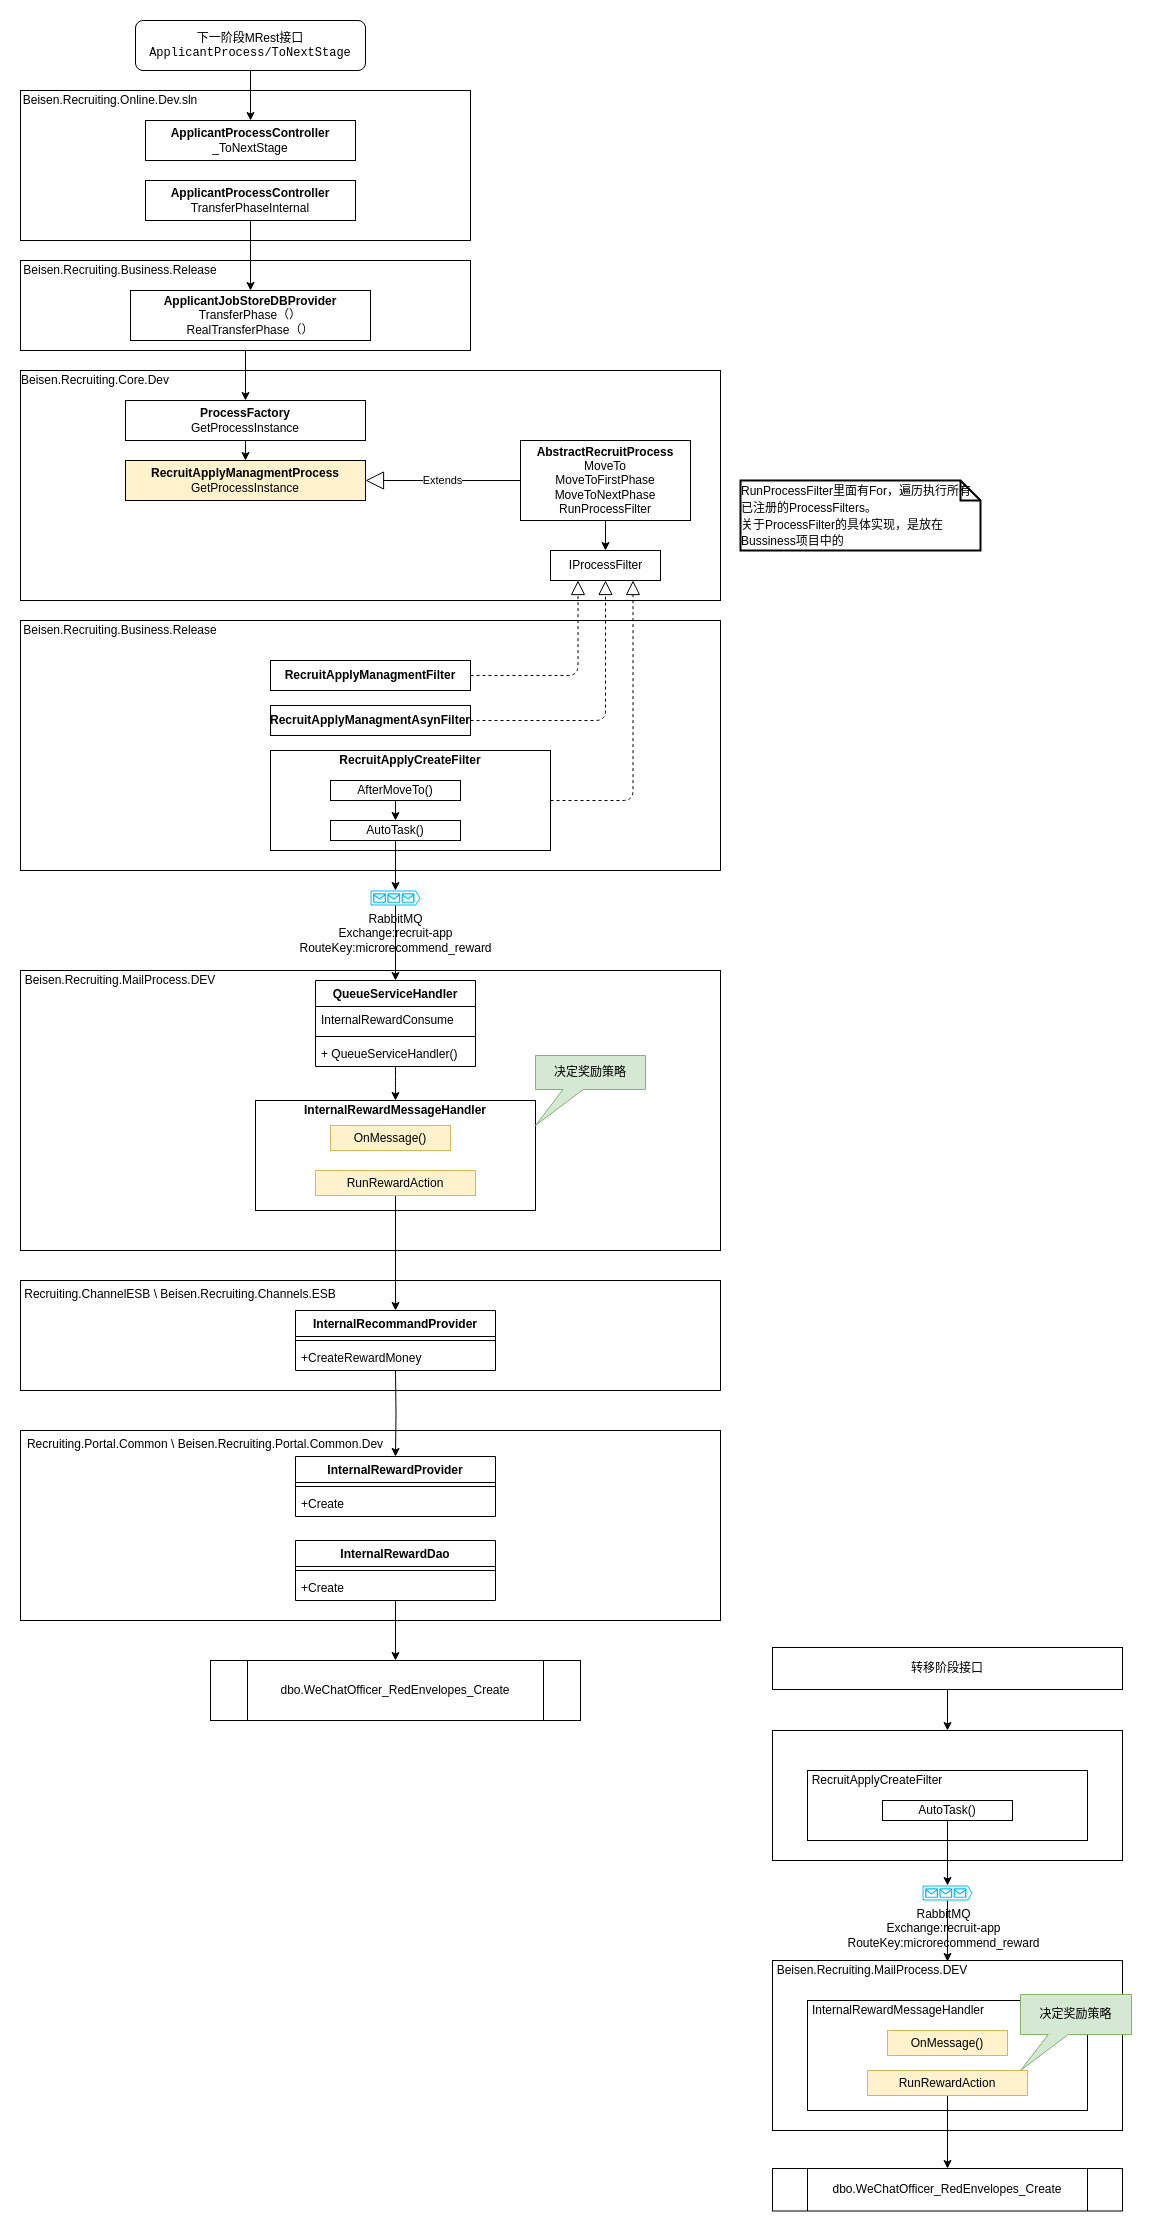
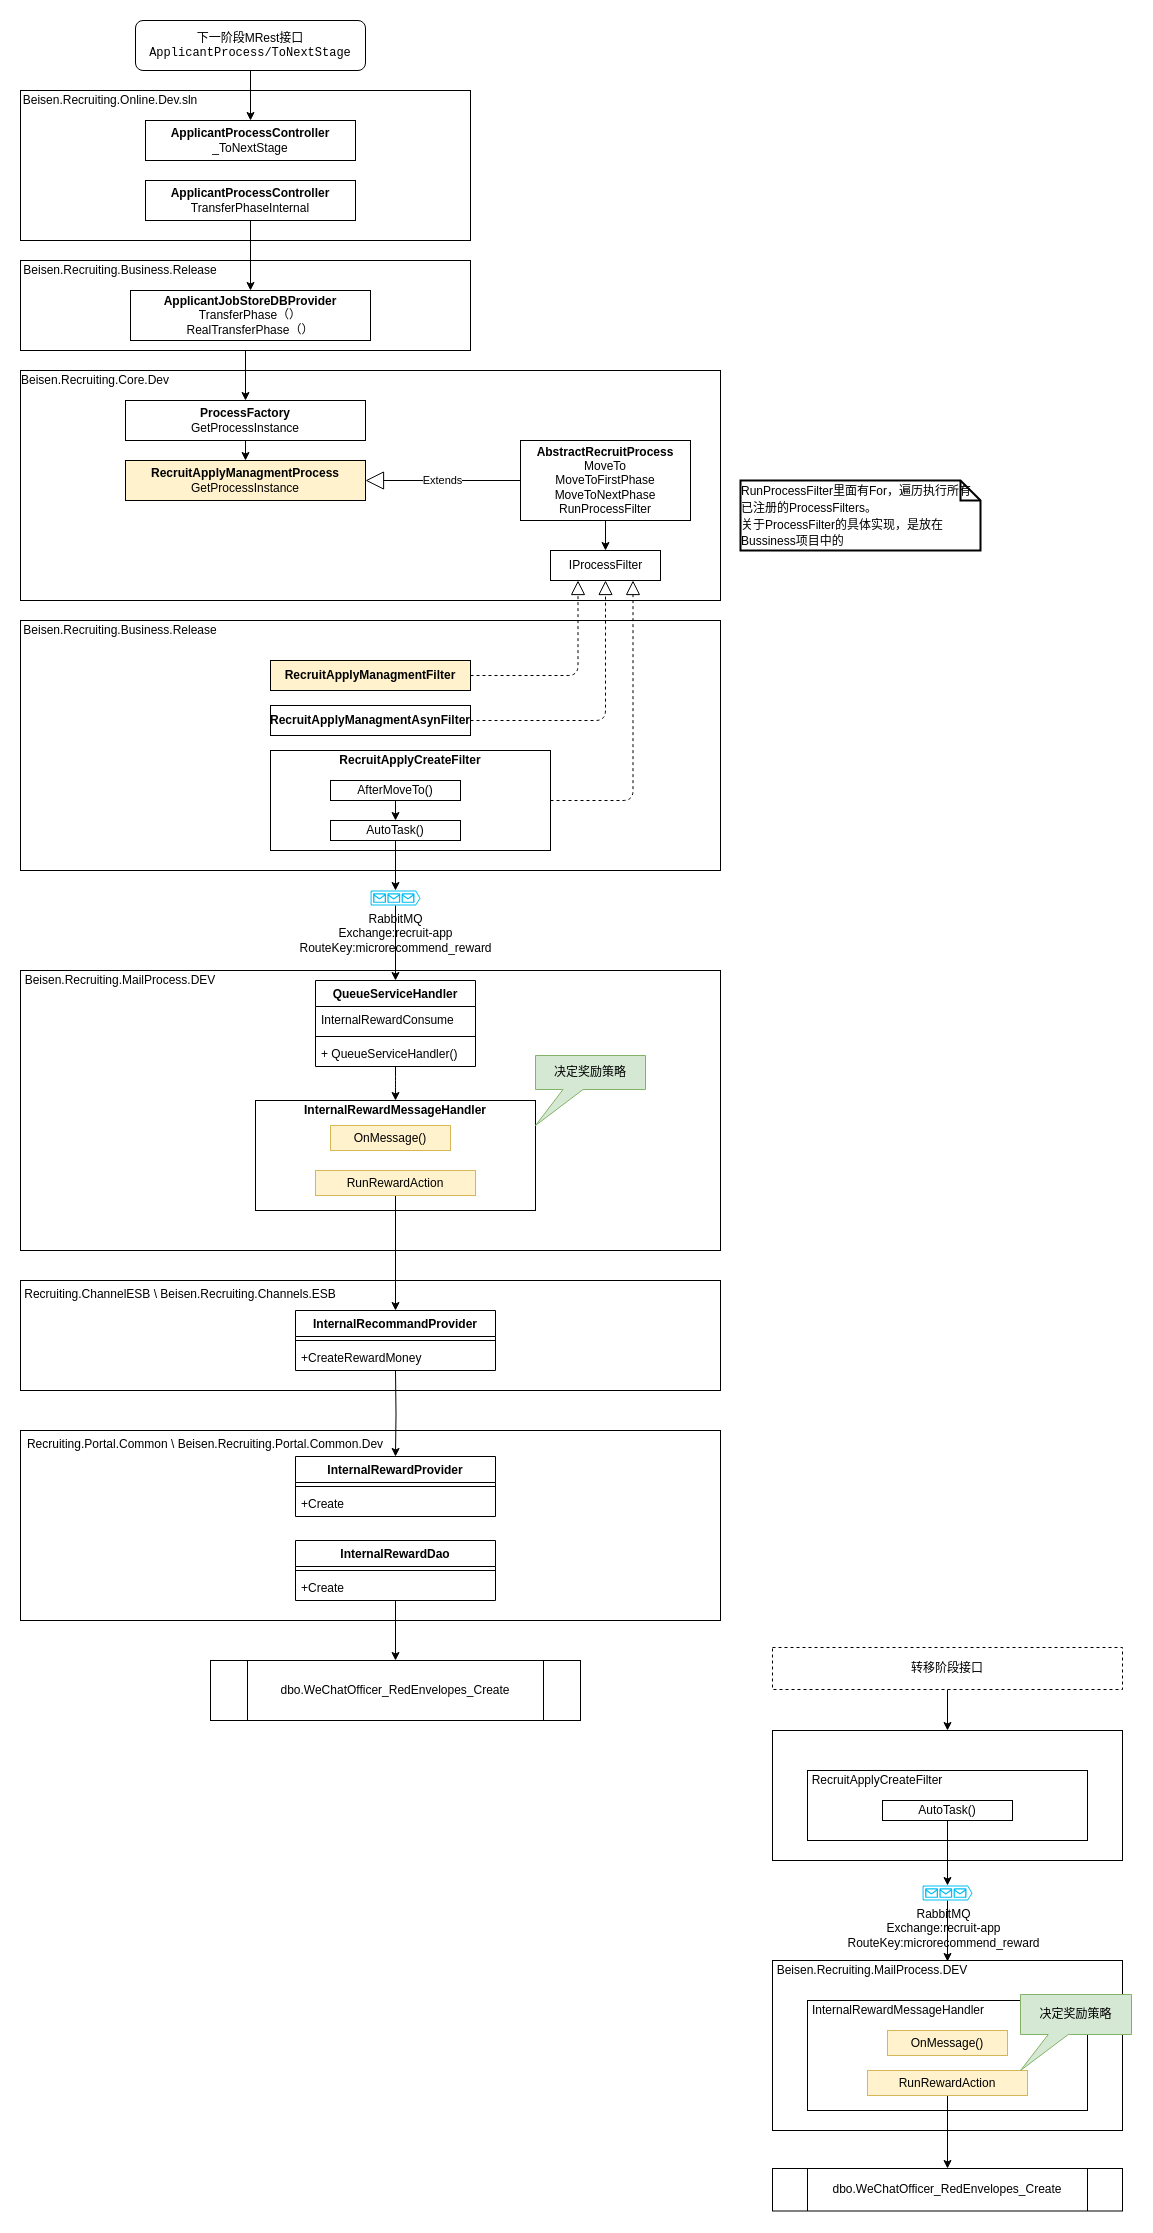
(371, 676) -> (371, 676)
(948, 1669) -> (948, 1669)
